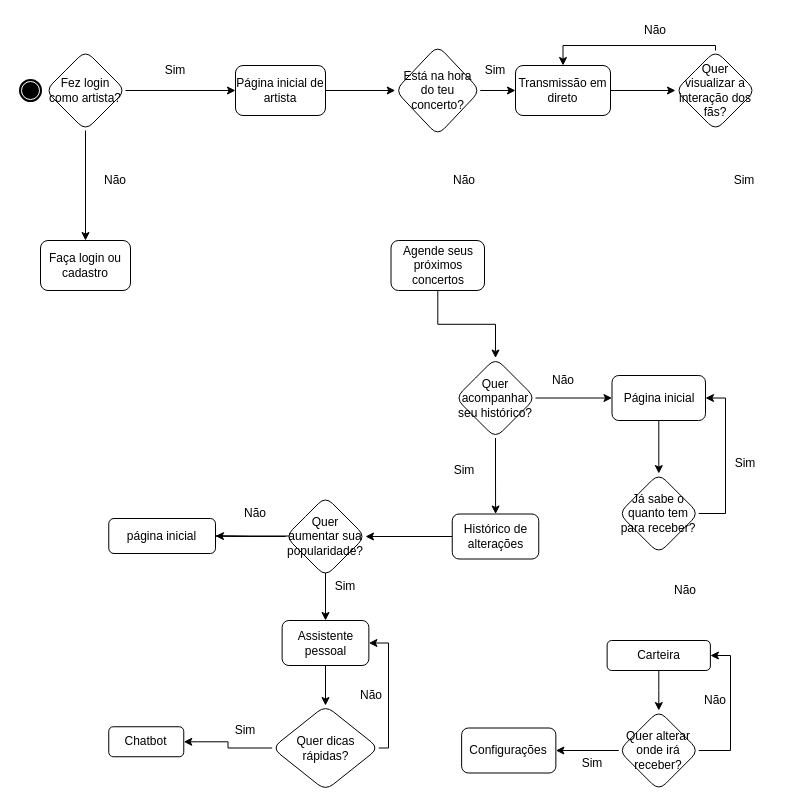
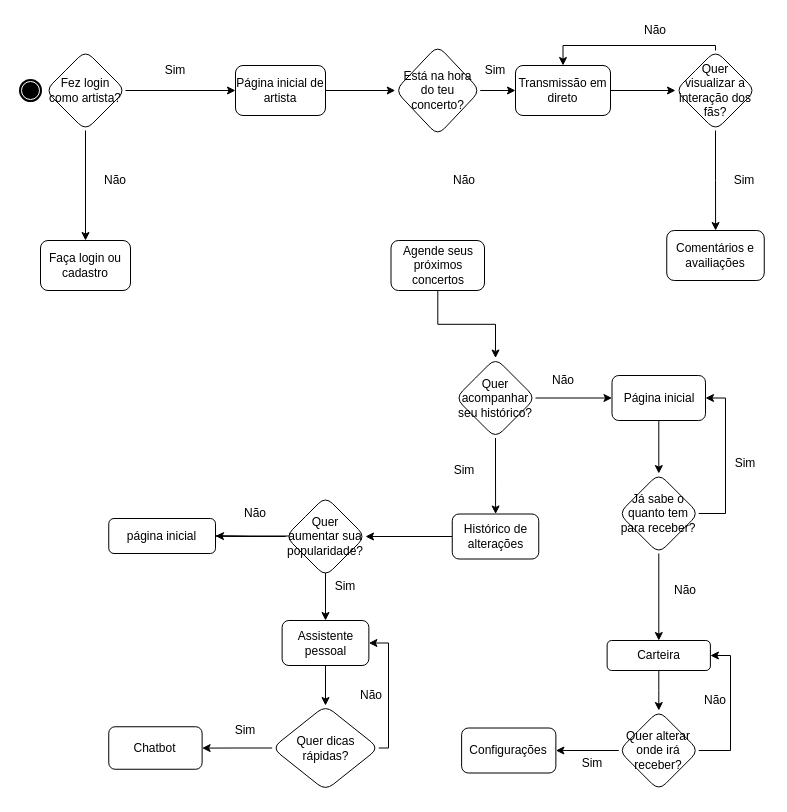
none -> (716, 177)
none -> (716, 256)
none -> (659, 594)
(146, 742) -> (155, 748)
